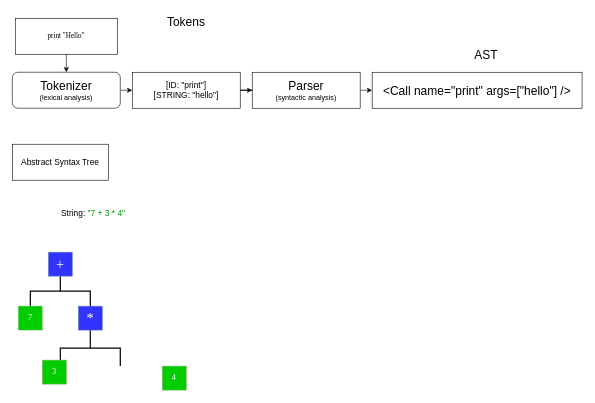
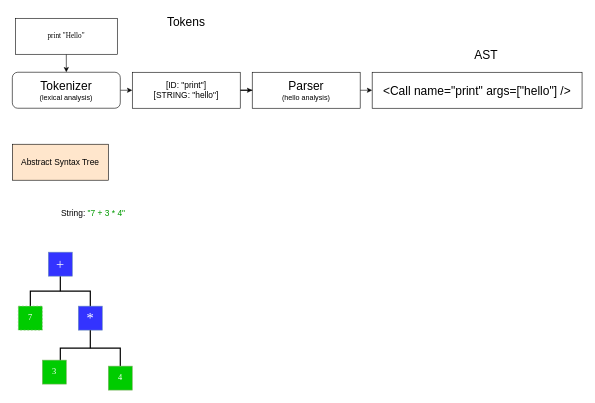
(306, 90) -> (306, 90)
(60, 162) -> (60, 162)
(174, 378) -> (120, 378)
